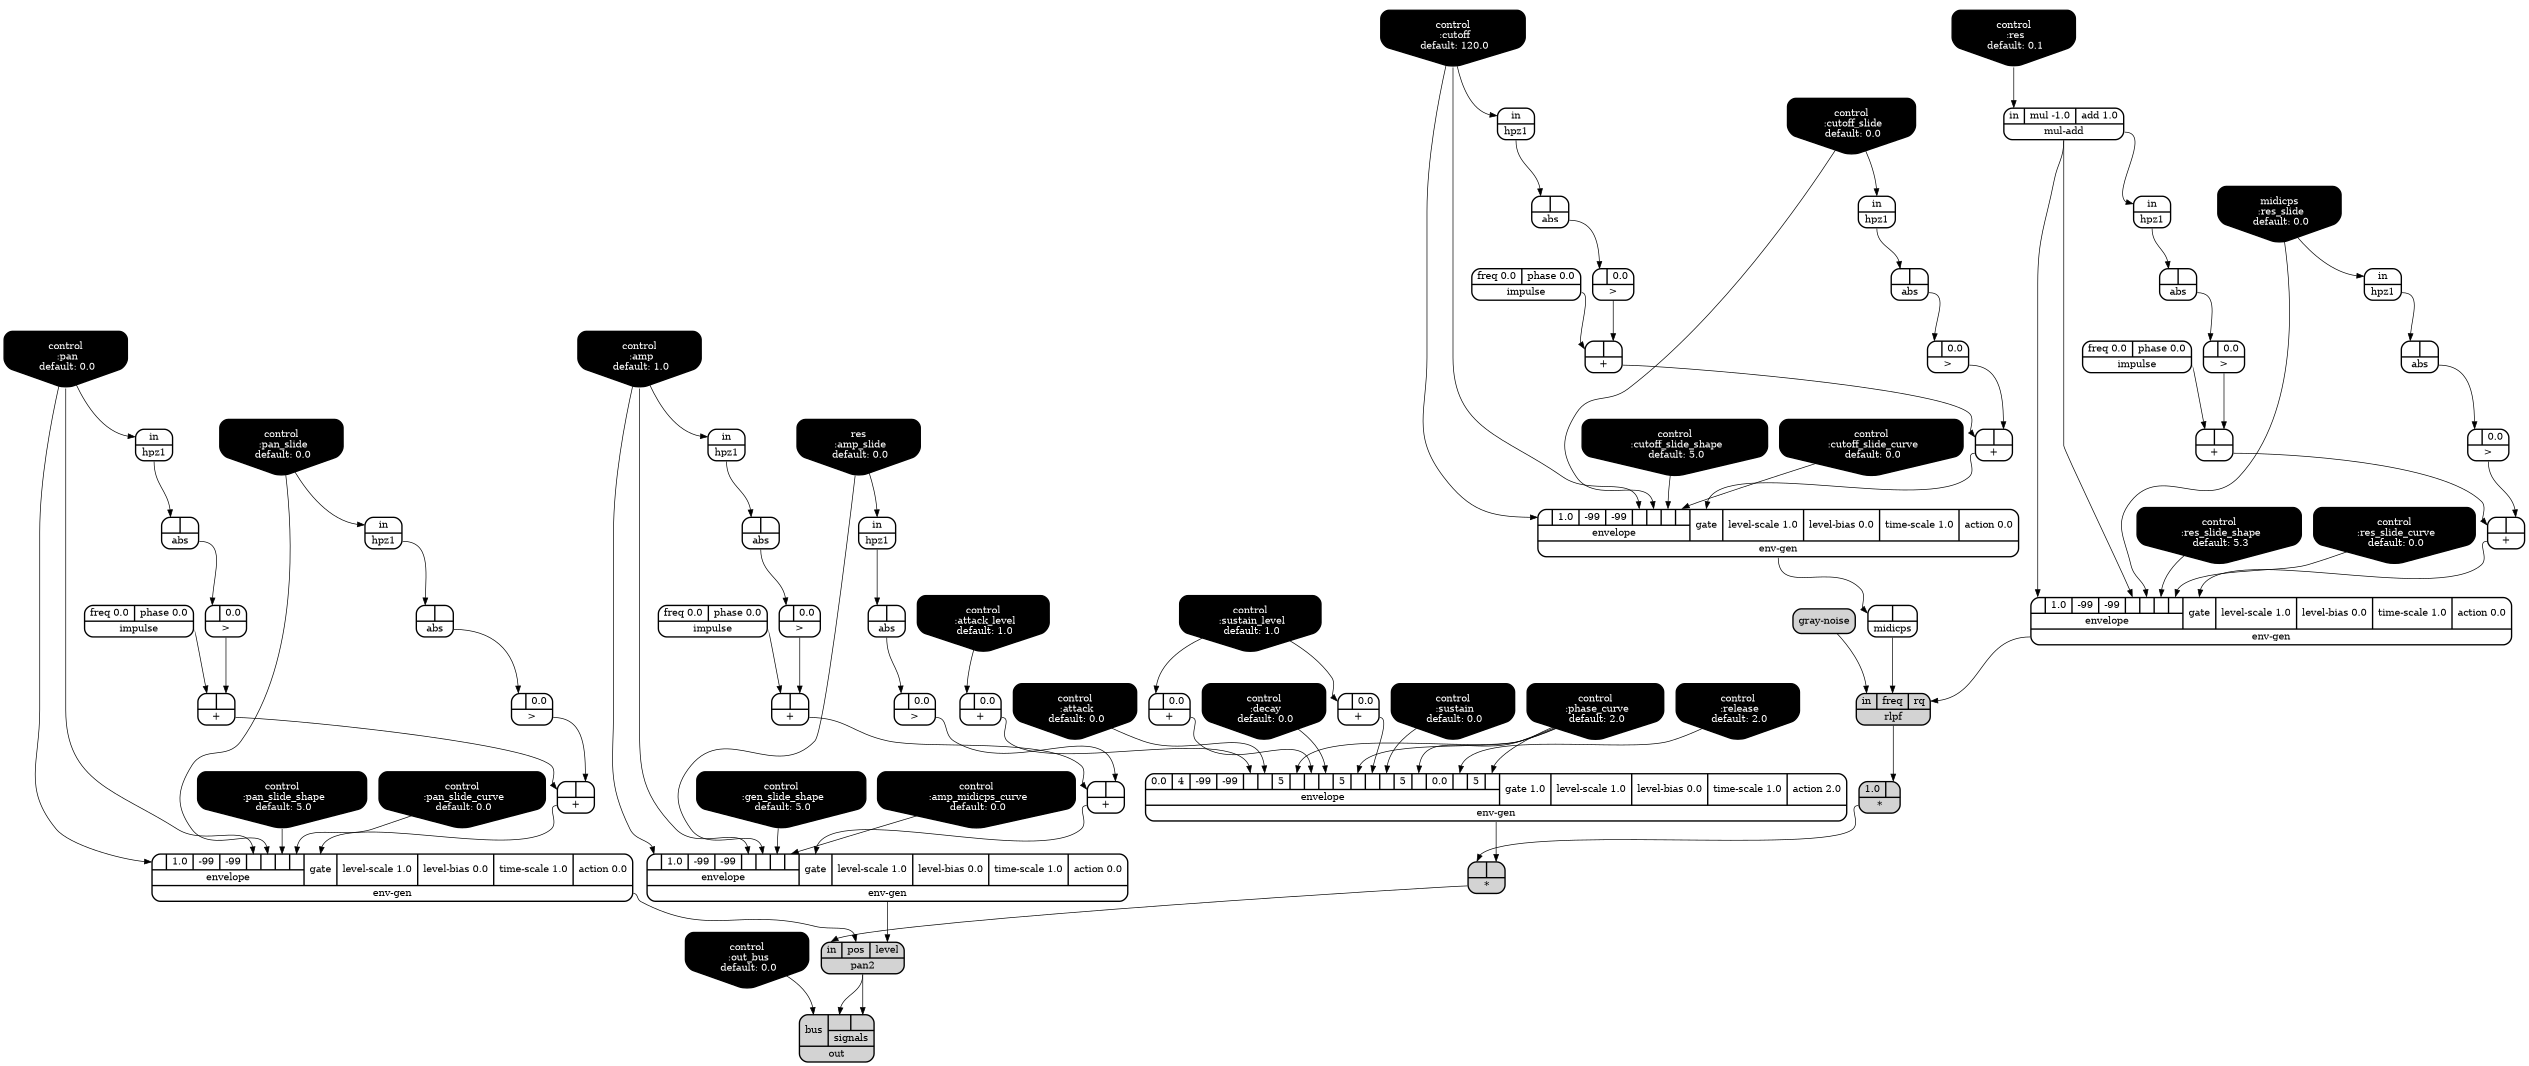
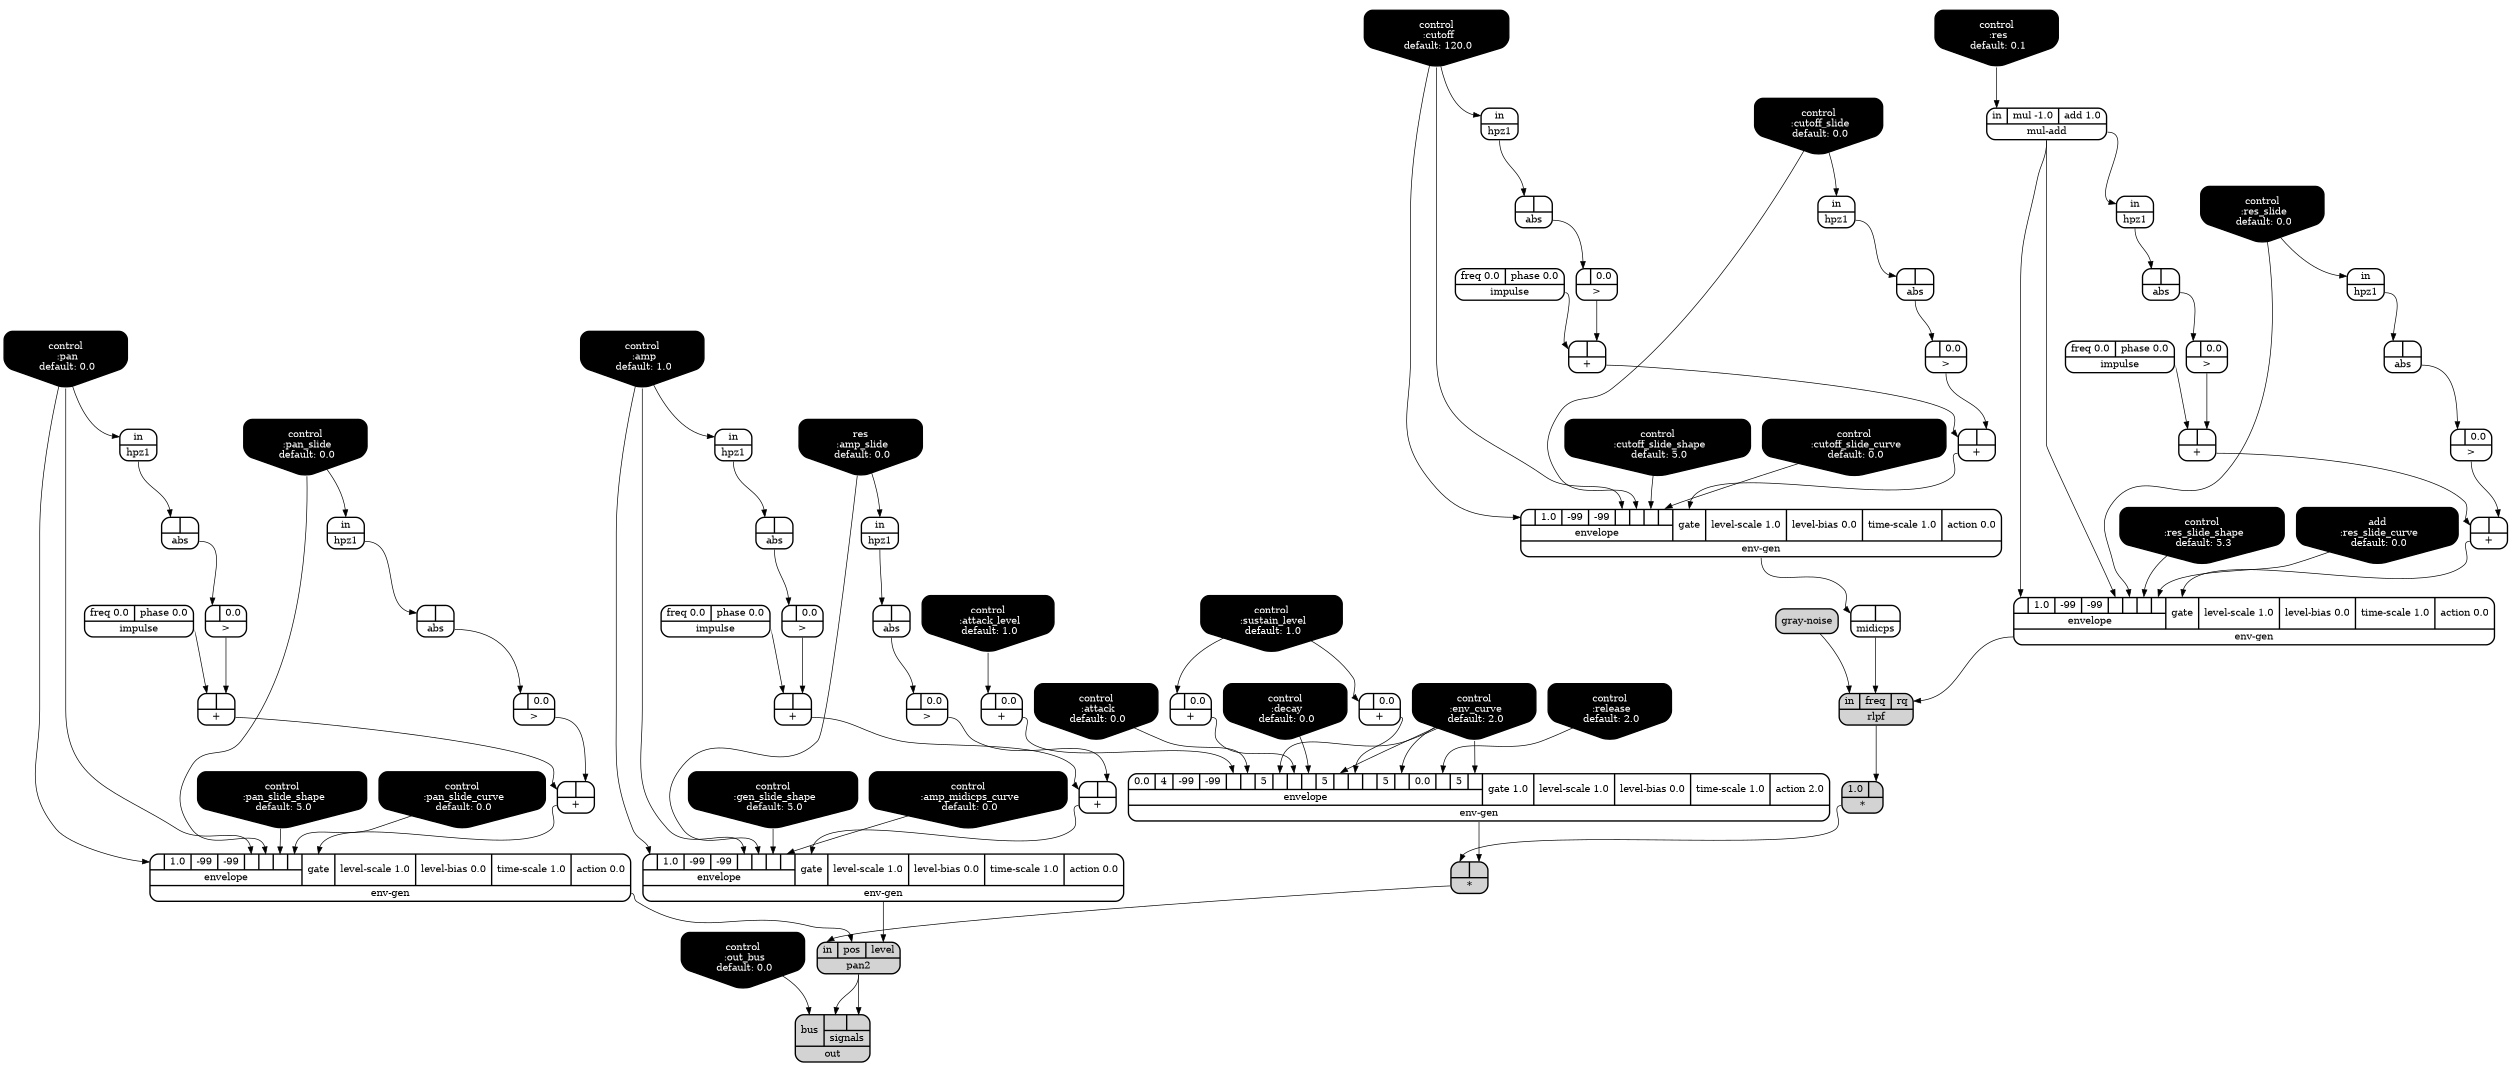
(2279, 212) -> (2262, 212)
(2394, 533) -> (2377, 533)
(1453, 709) -> none
(1595, 709) -> (1474, 709)
